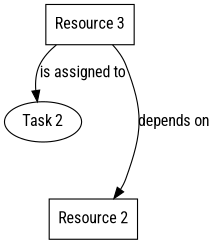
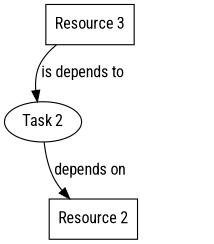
(83, 73) -> (83, 73)
(139, 116) -> (49, 168)
